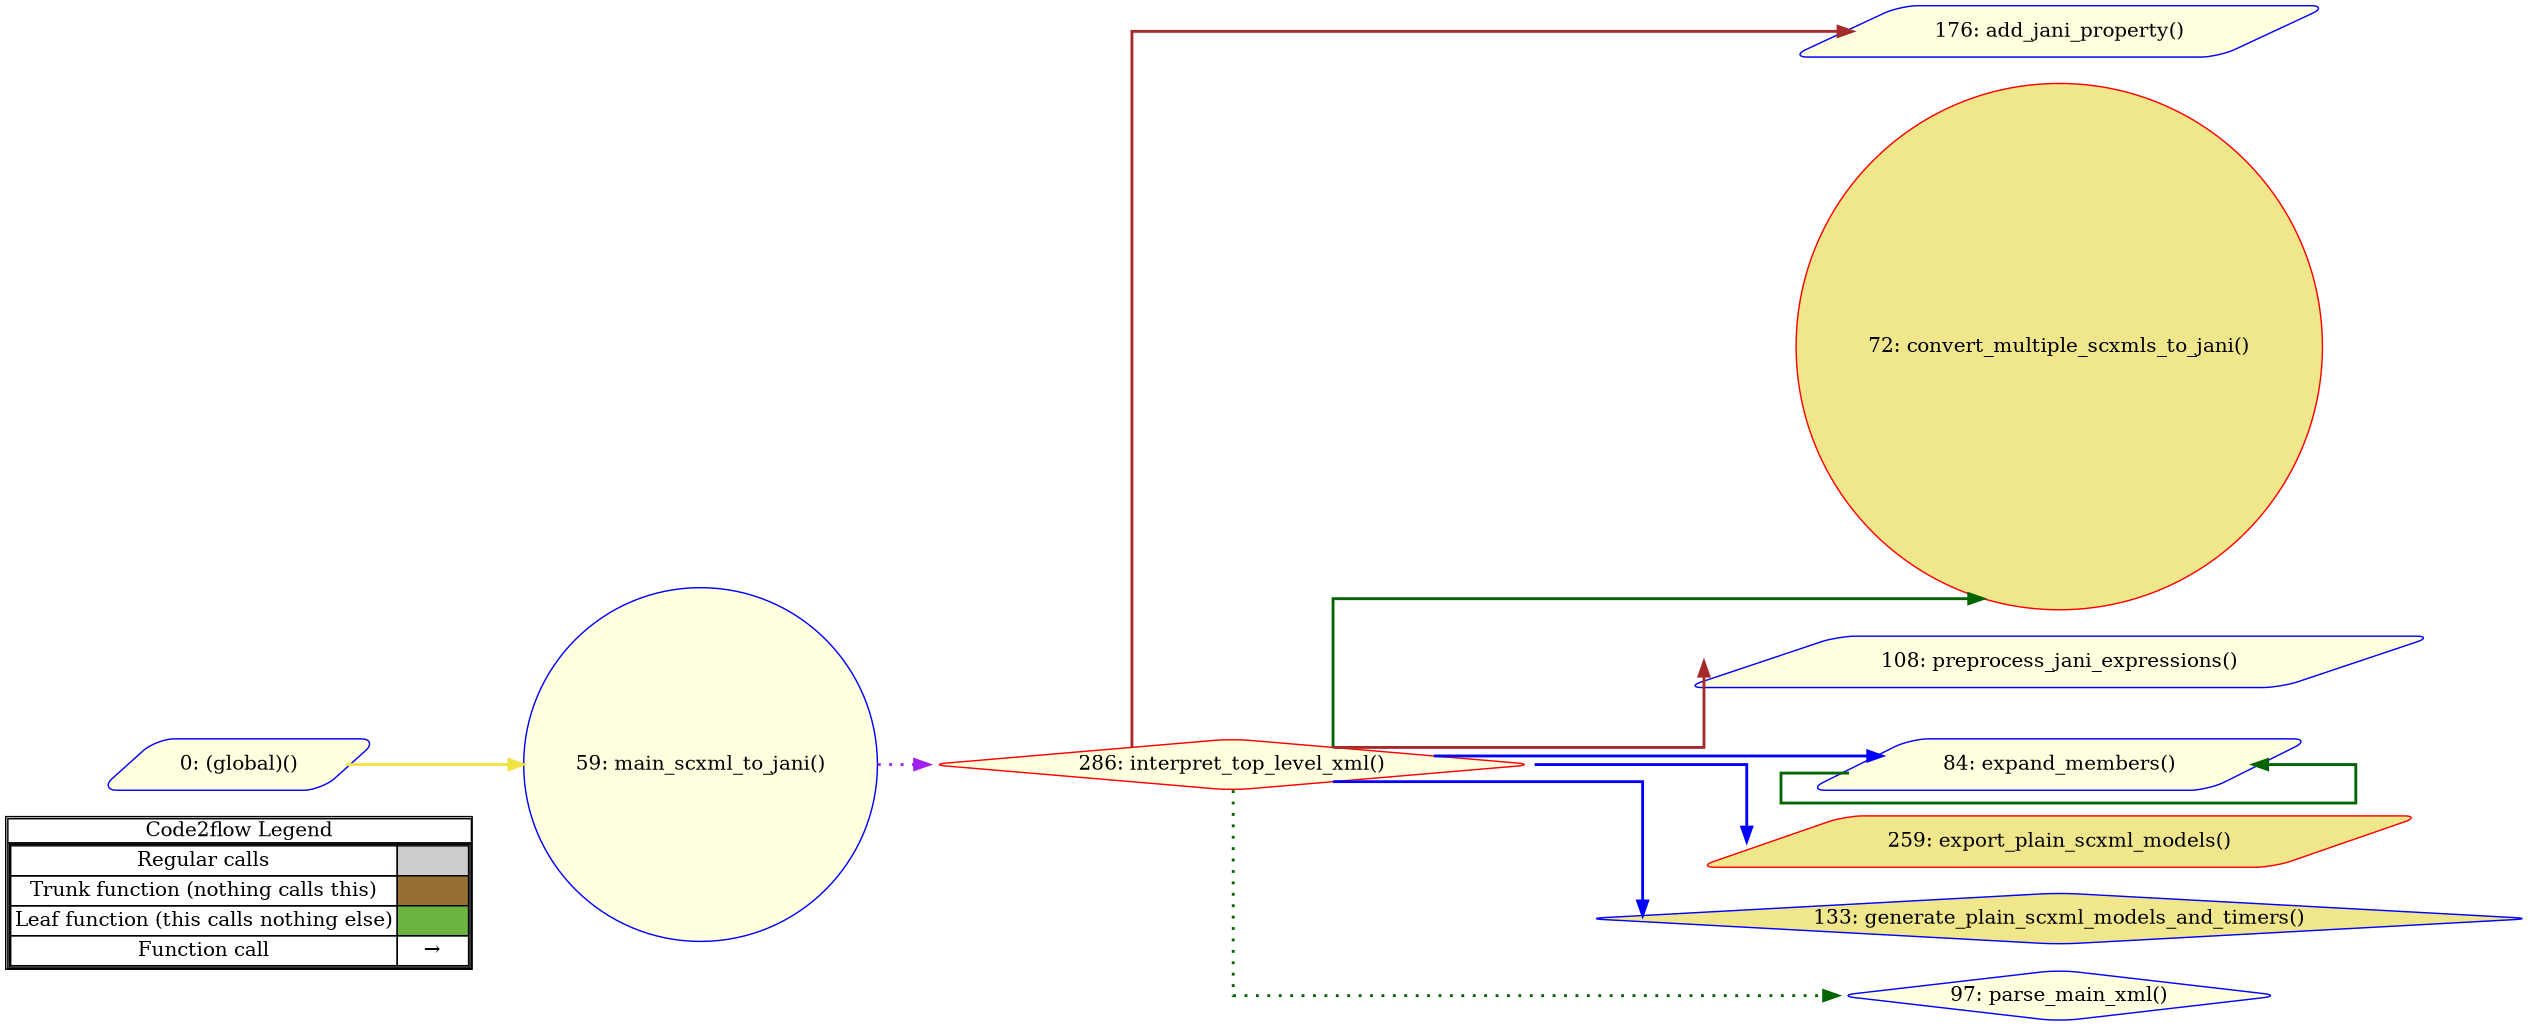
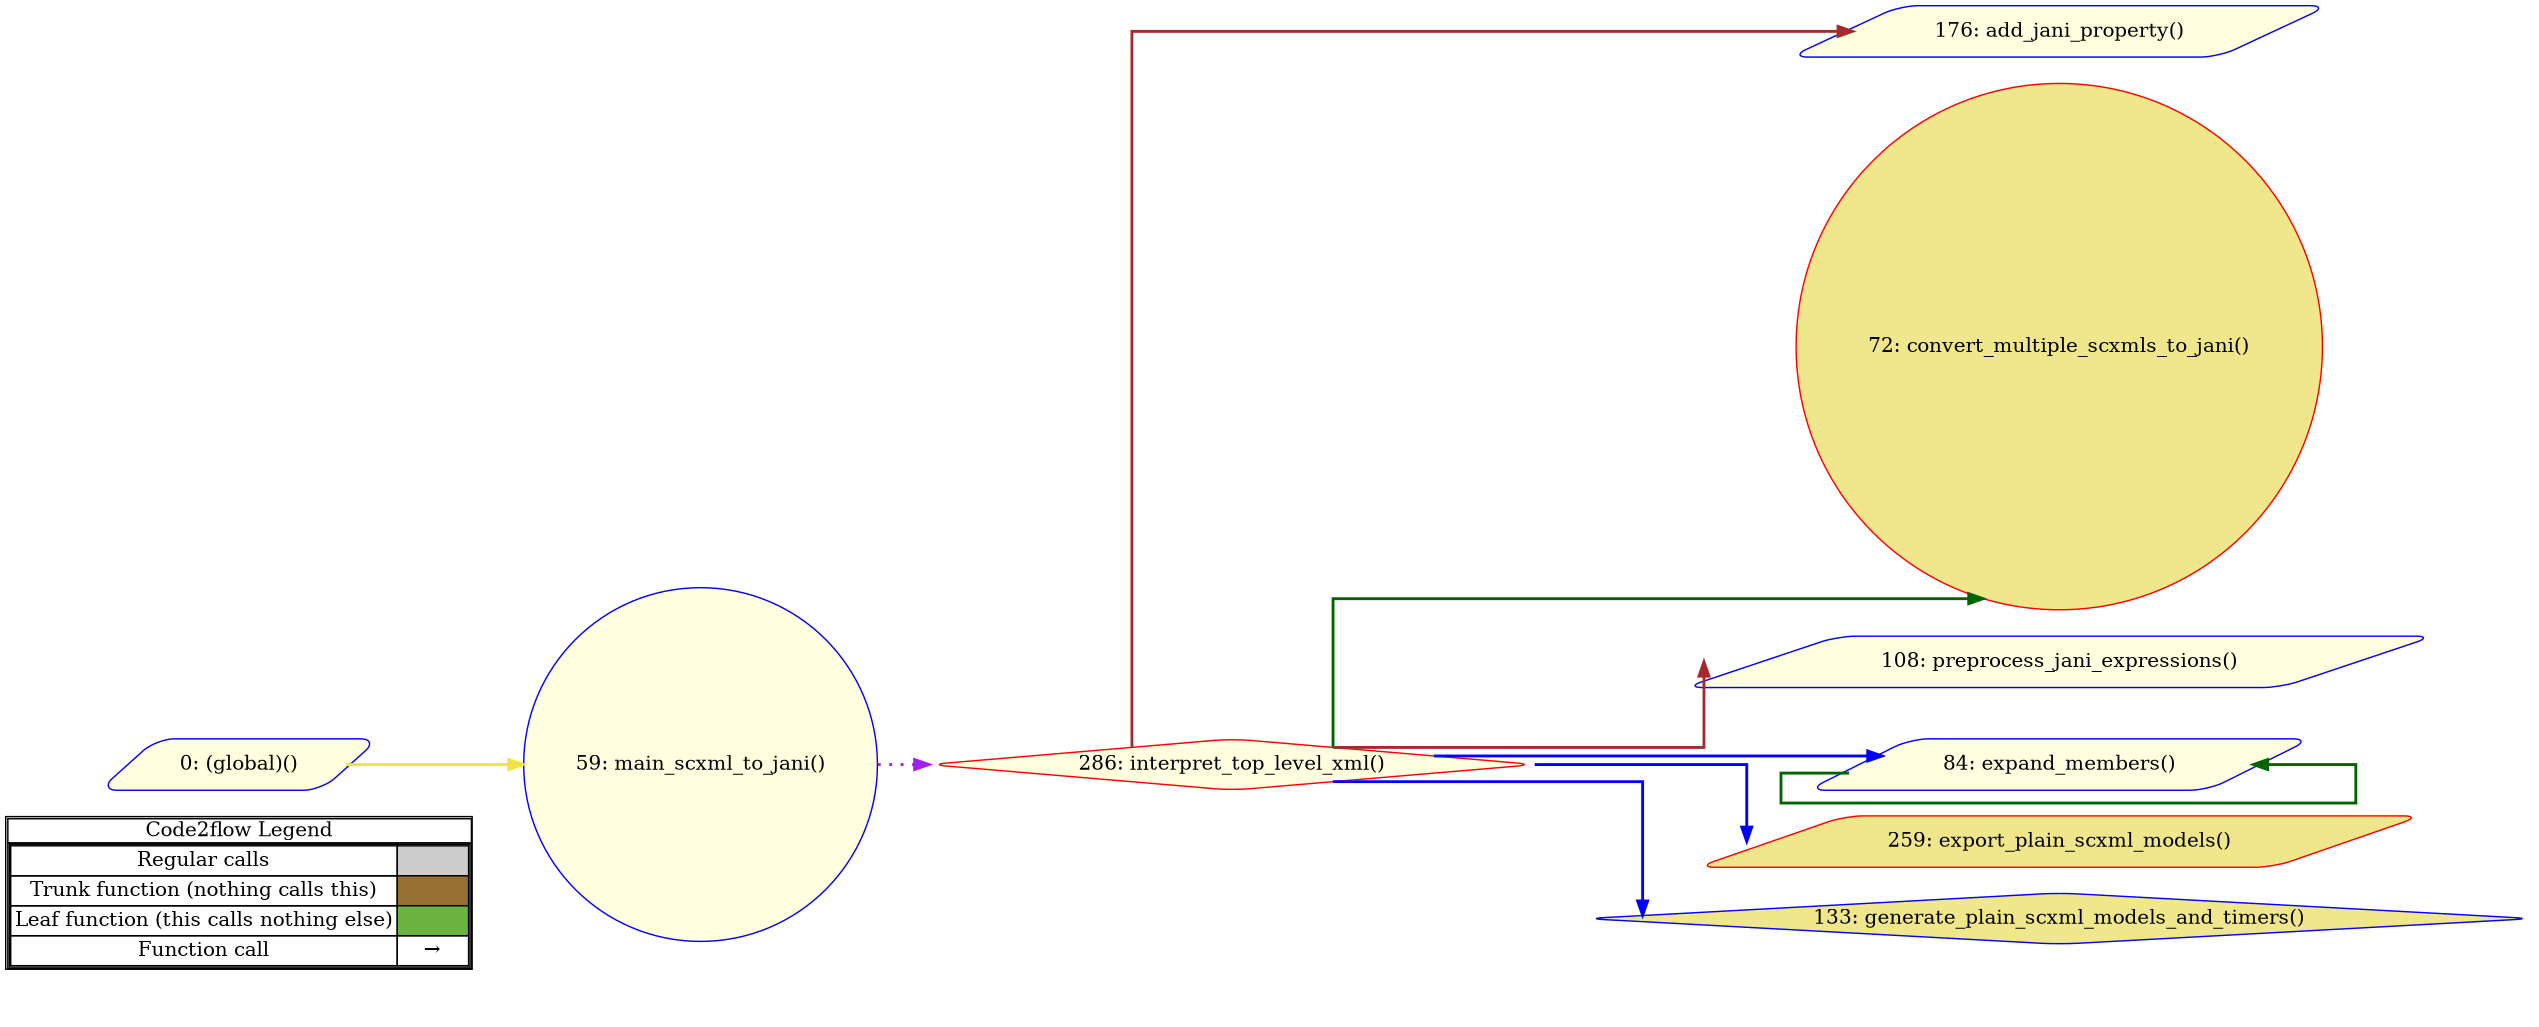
(2059, 996) -> none
